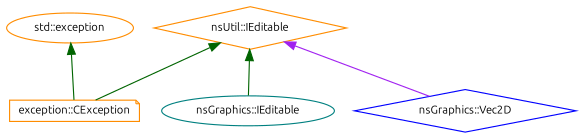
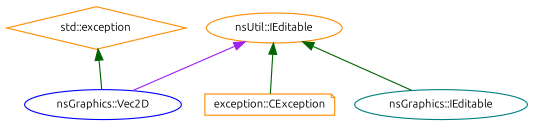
(70, 28) -> (96, 28)
(250, 28) -> (274, 28)
(73, 77) -> (100, 75)
(465, 111) -> (103, 105)
